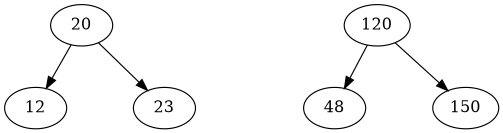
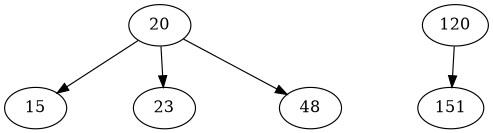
(359, 62) -> (230, 64)
(36, 108) -> (36, 108)
(466, 108) -> (451, 108)
